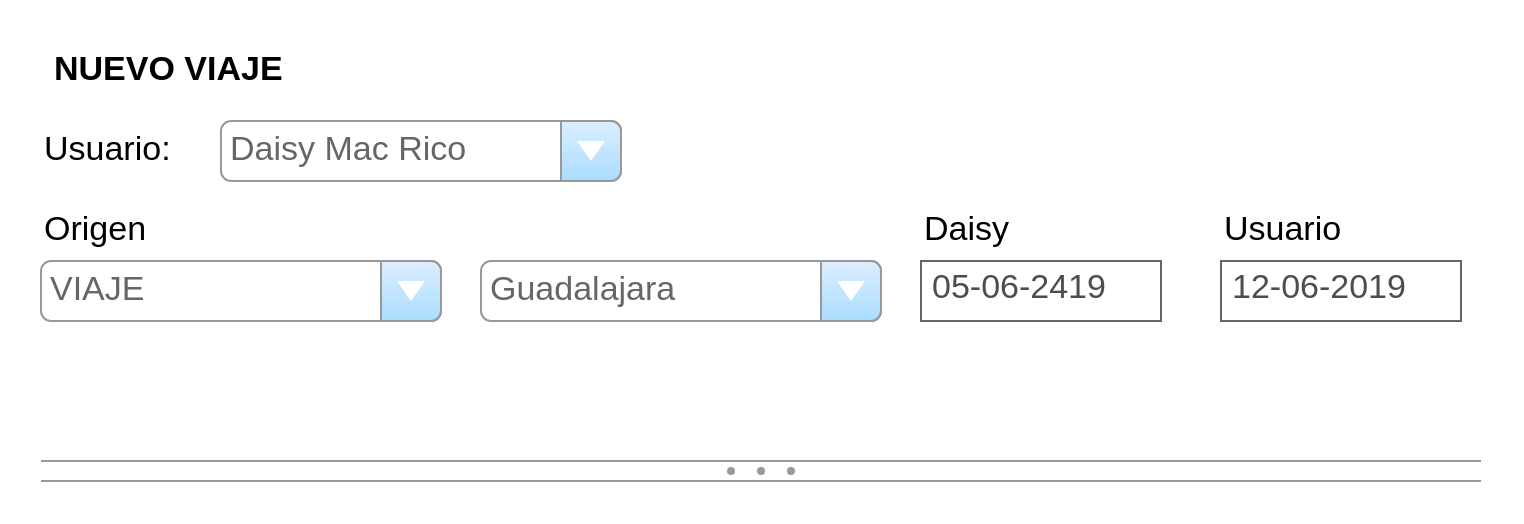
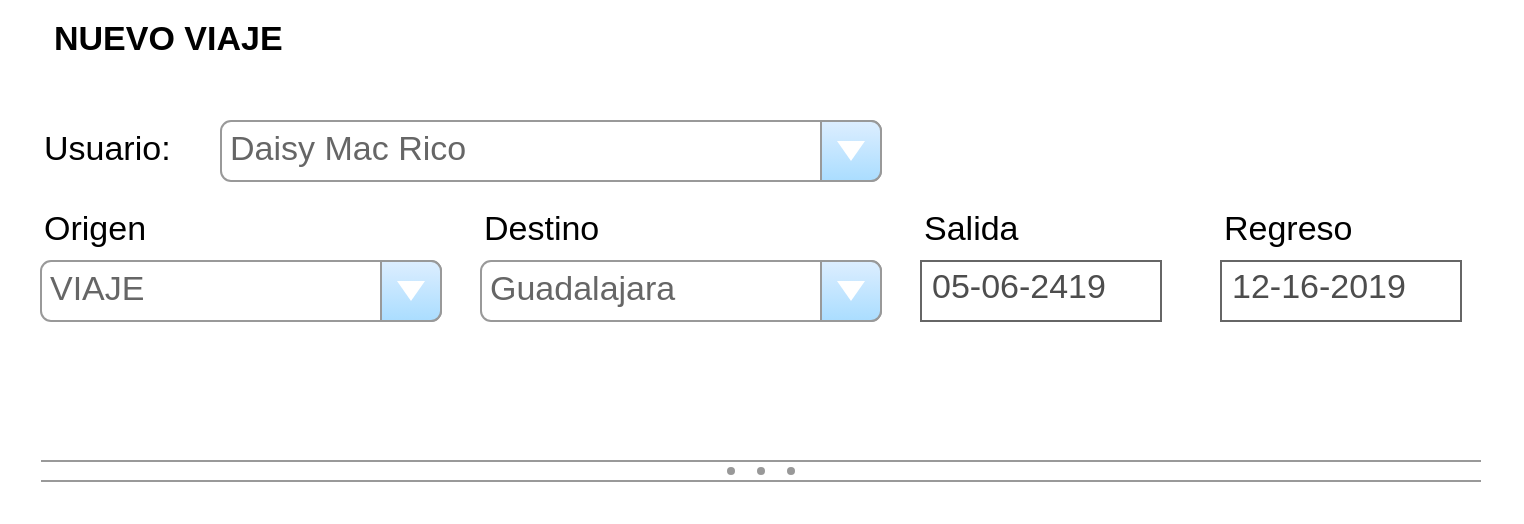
(201, 71) -> (201, 41)
(421, 151) -> (551, 151)
none -> (611, 231)
(968, 231) -> (973, 231)
(1287, 231) -> (1292, 231)
(1328, 289) -> (1328, 289)
